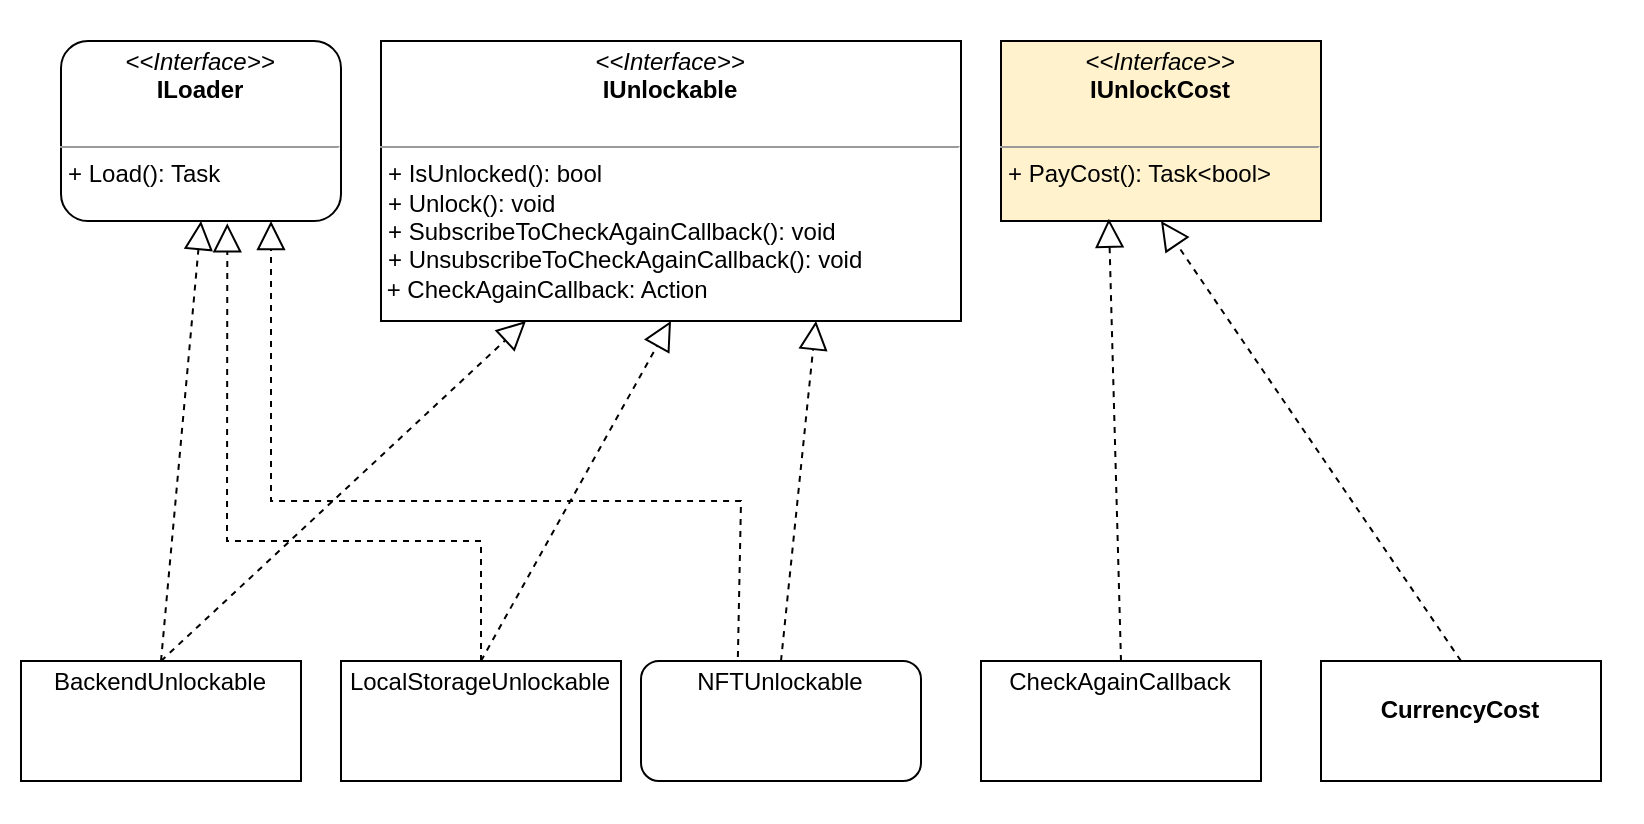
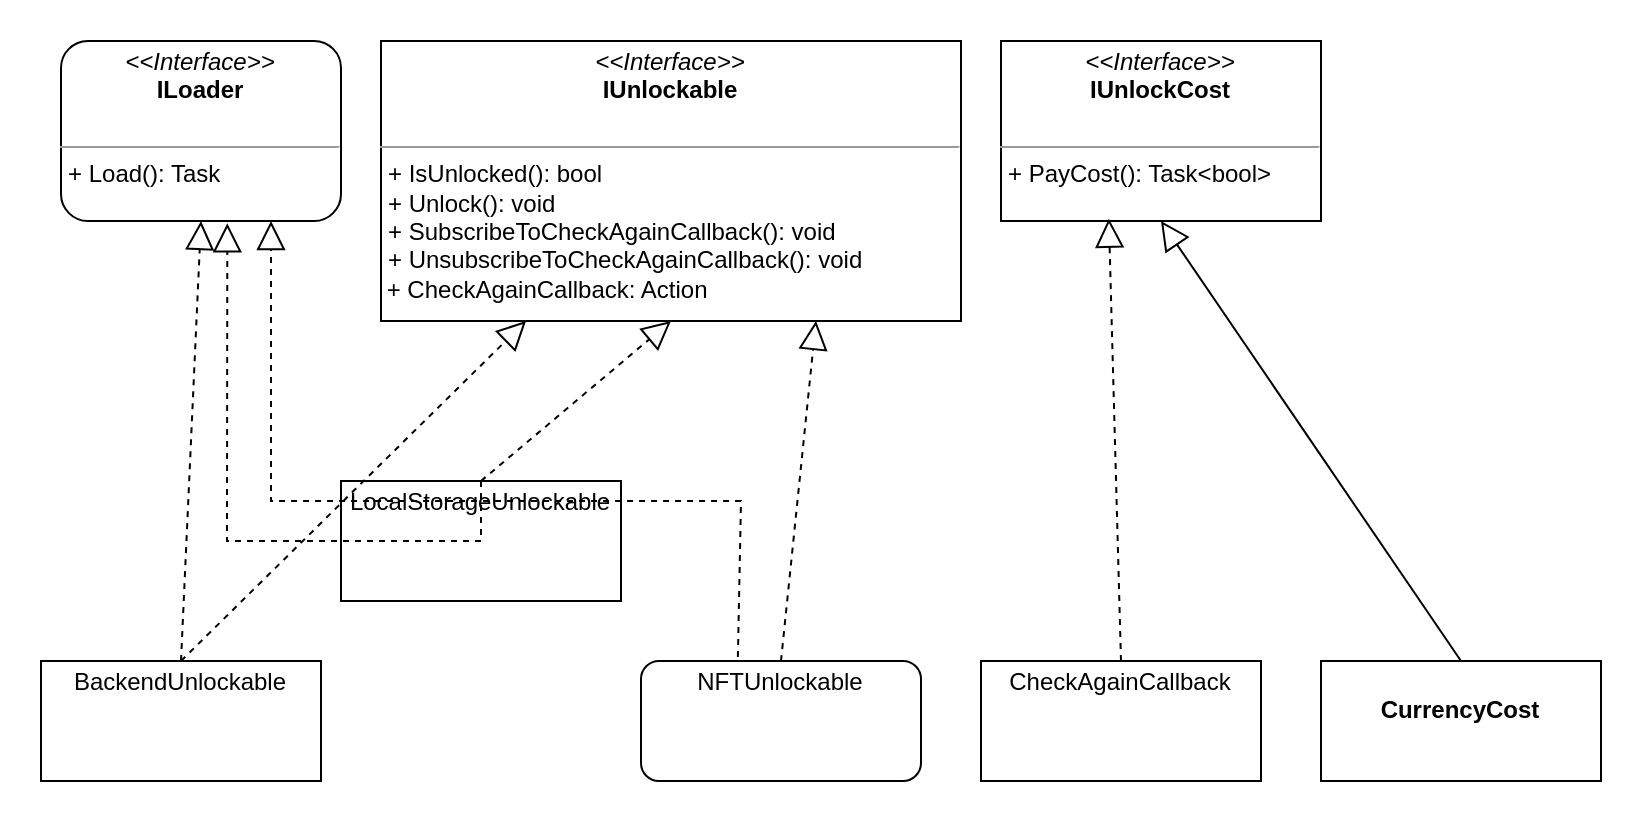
(1161, 131) -> (1161, 131)
(1318, 451) -> (1318, 451)
(161, 721) -> (181, 721)
(481, 721) -> (481, 541)
